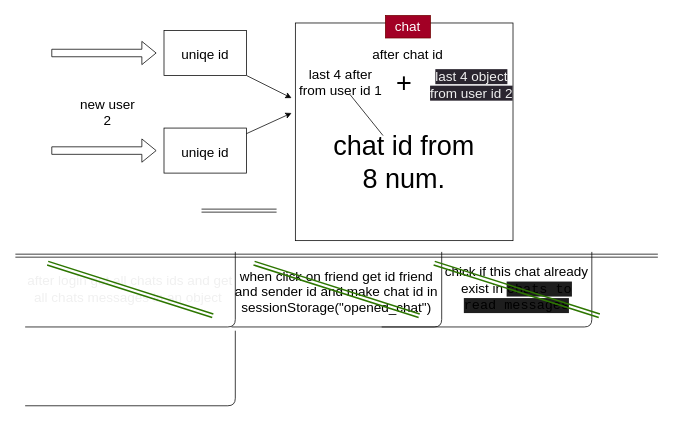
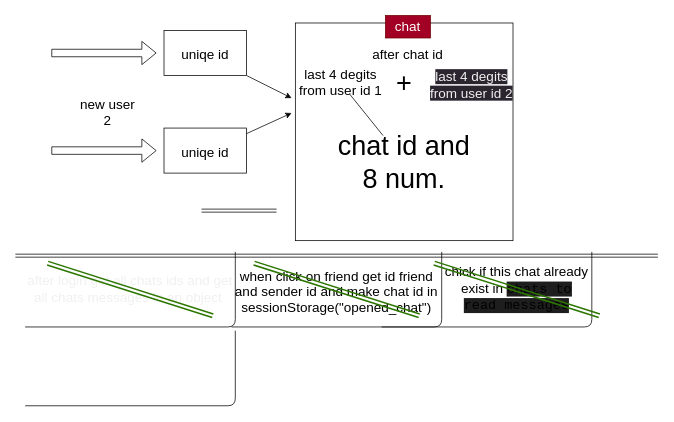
(341, 83) -> (341, 83)
(471, 94) -> (471, 94)
(404, 162) -> (404, 162)
